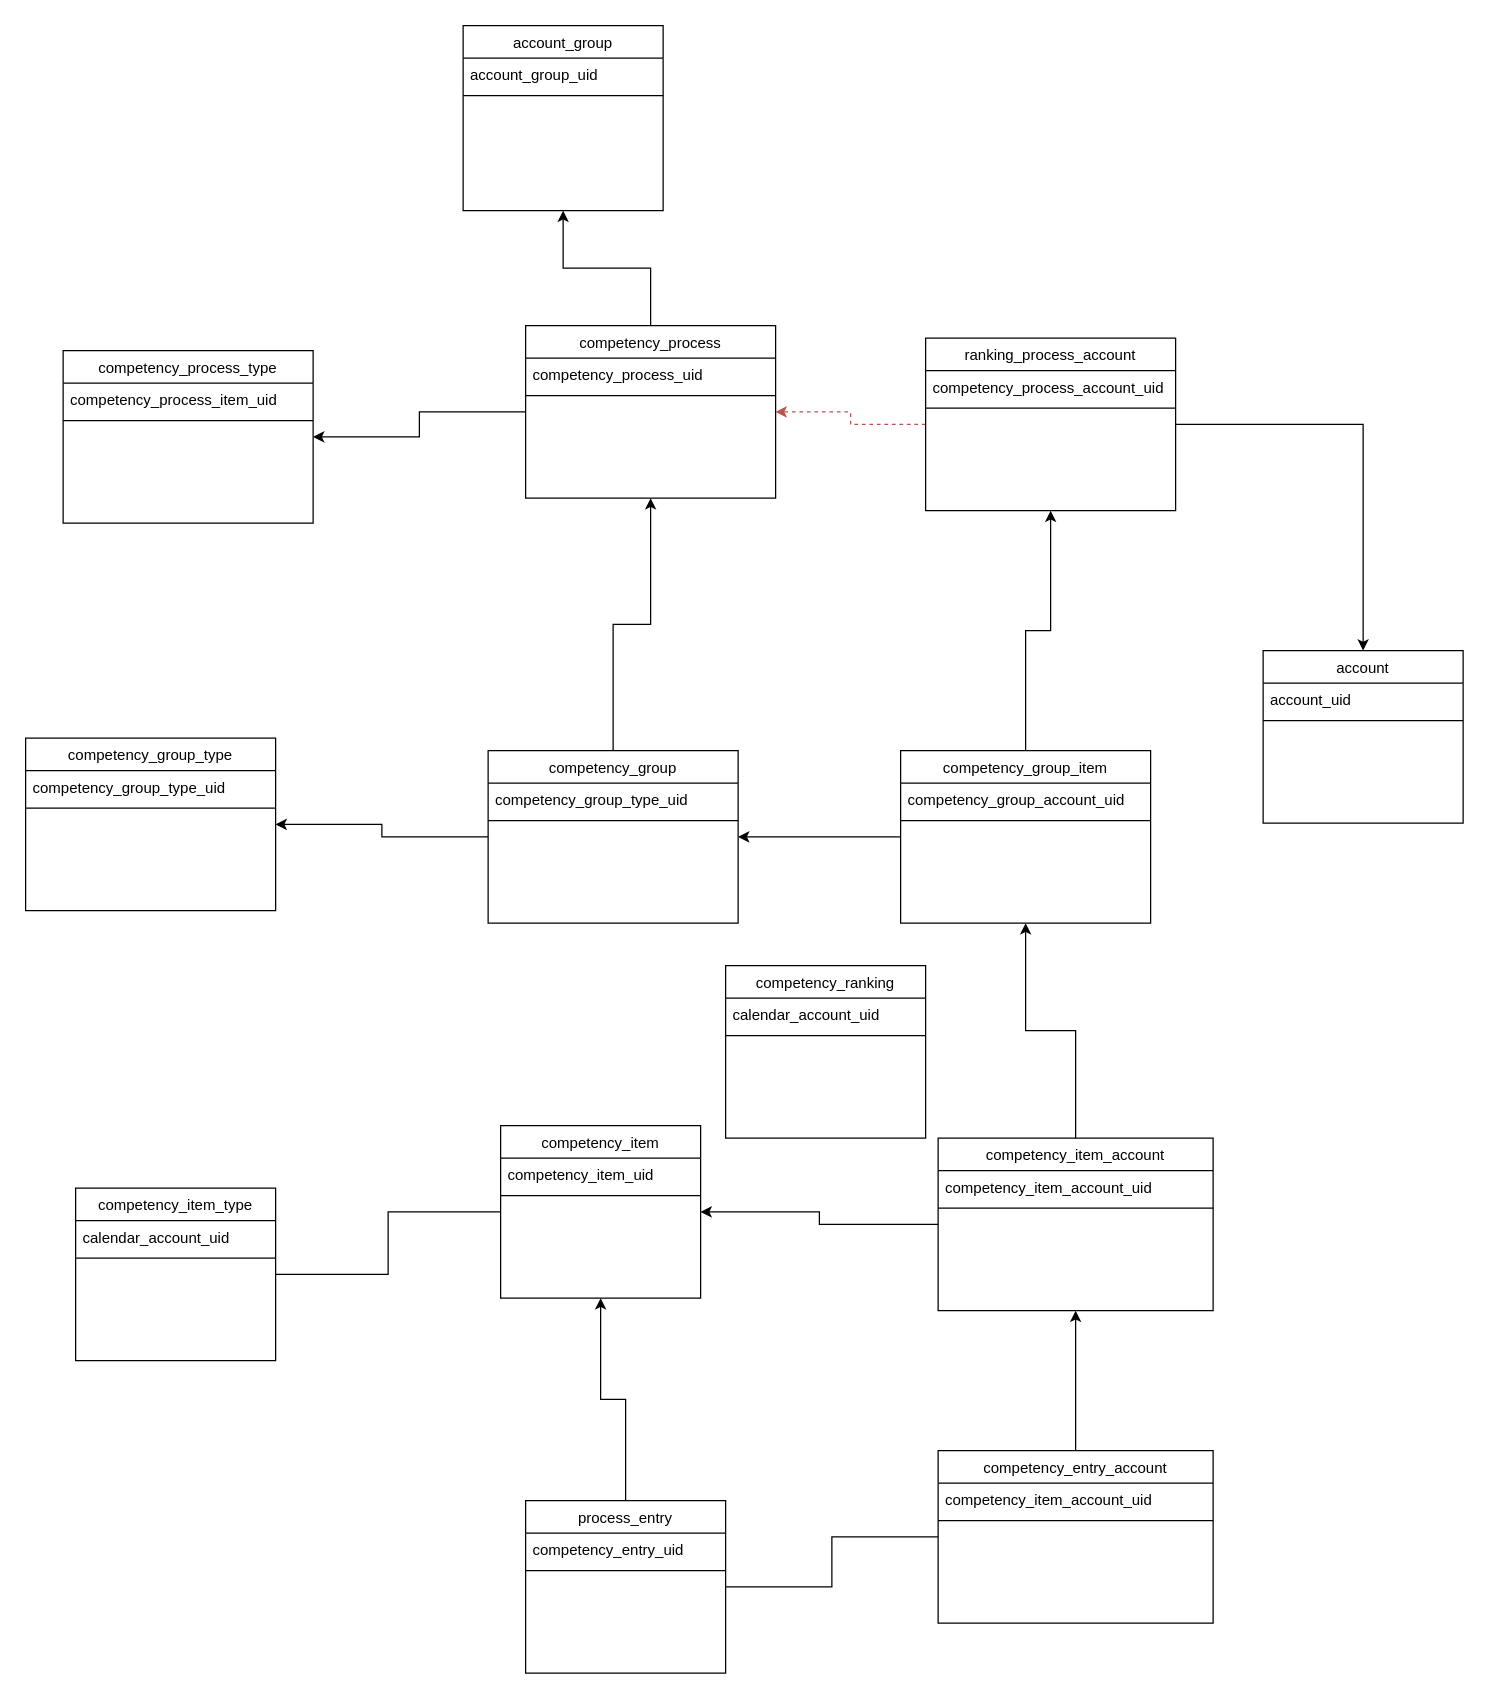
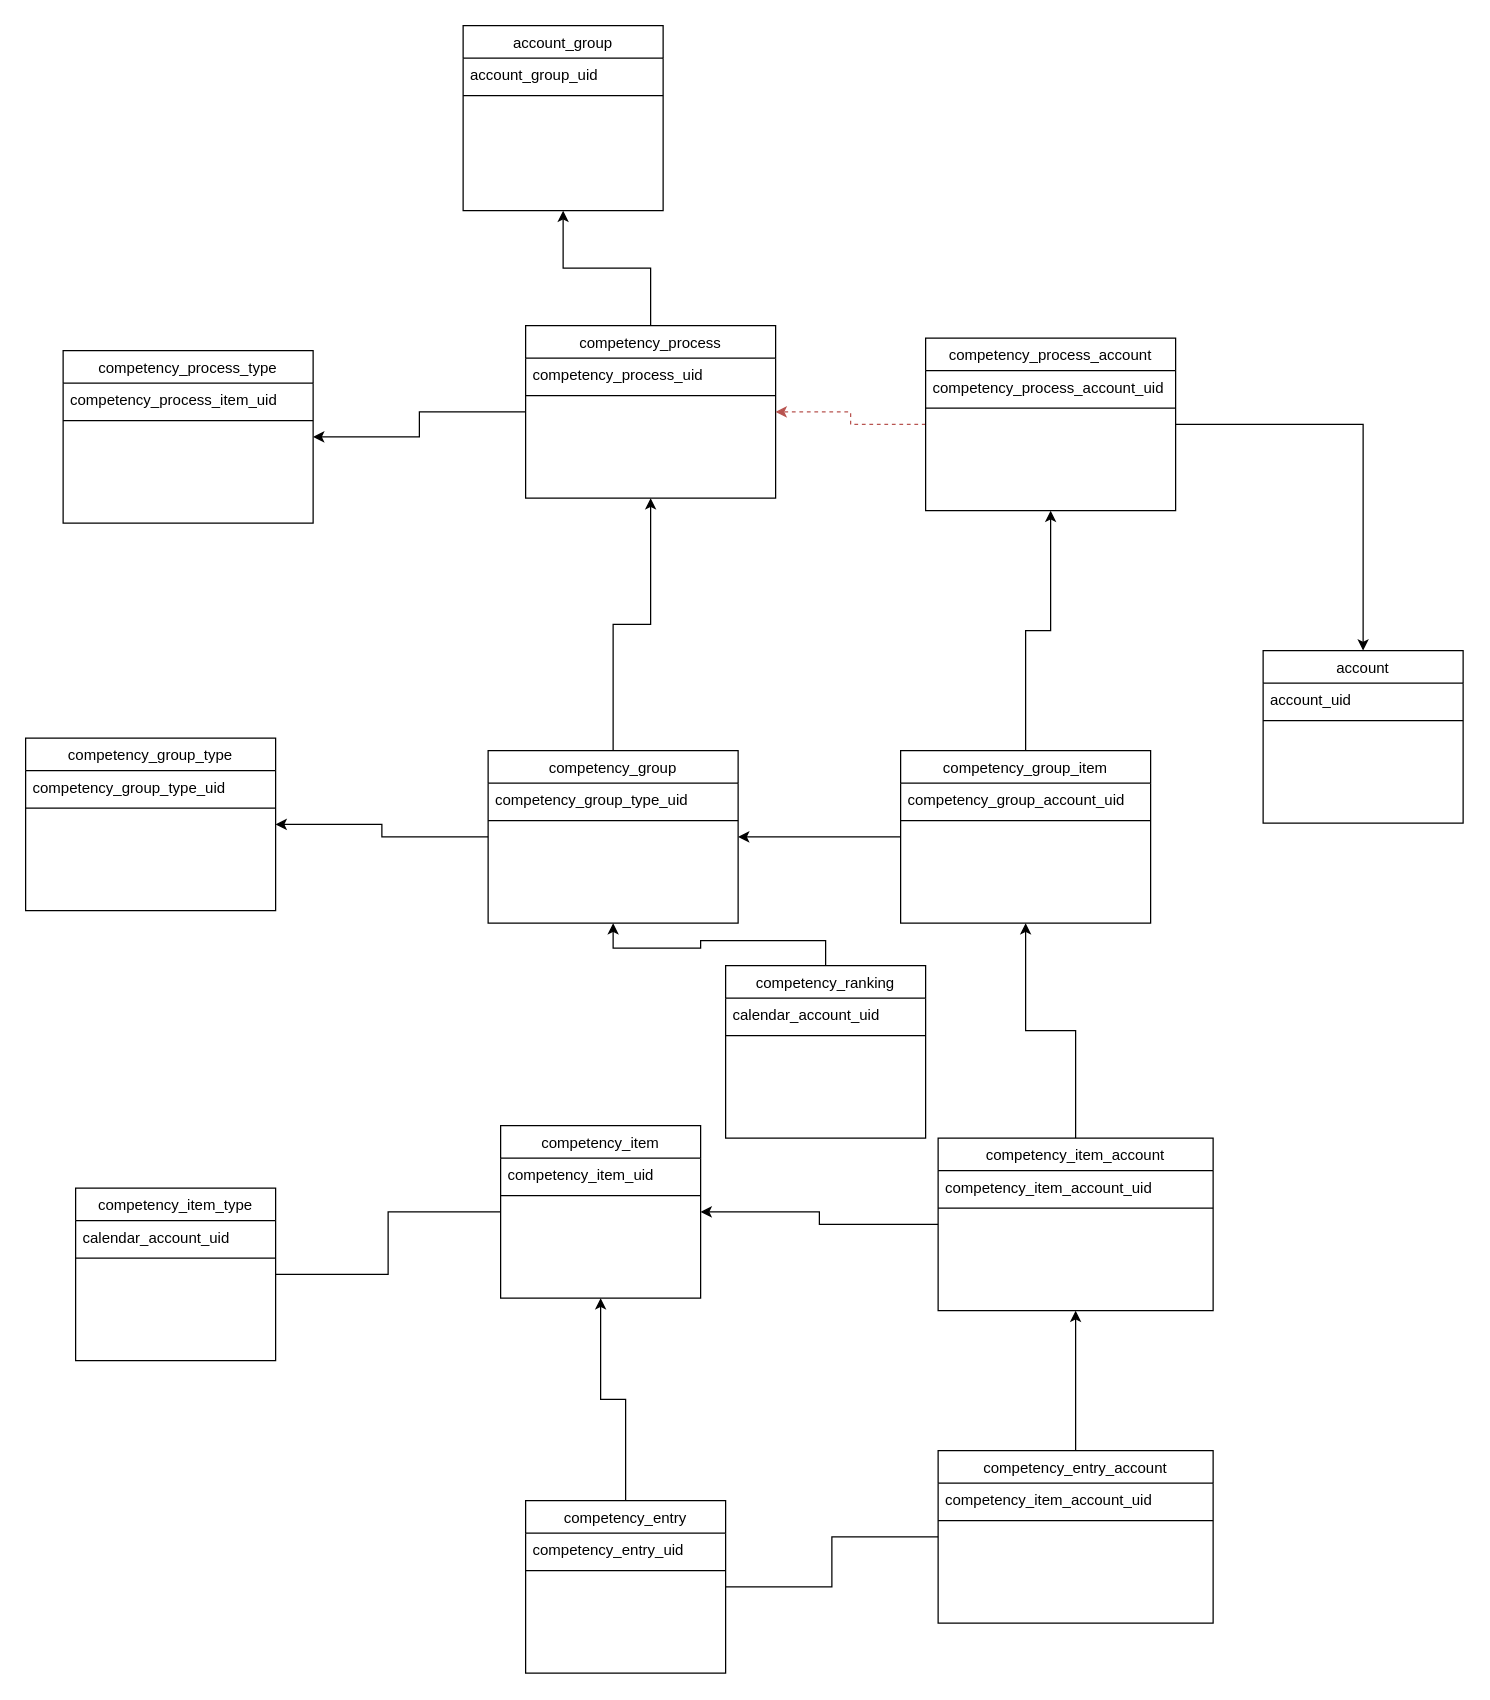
(1050, 355) -> (1050, 355)
none -> (721, 941)
(625, 1518) -> (625, 1518)
